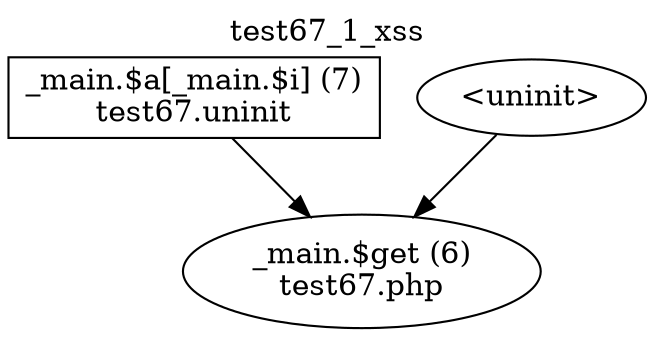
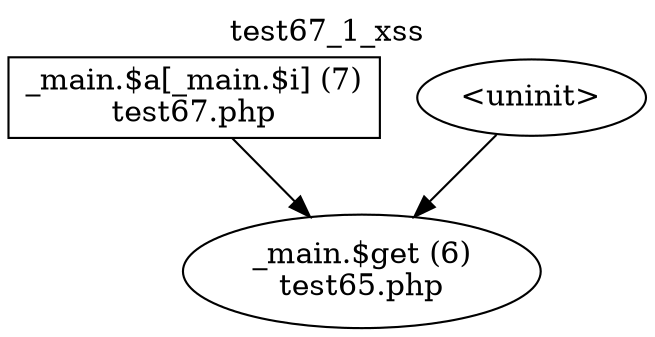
(194, 98) -> (194, 98)
(362, 271) -> (362, 271)
